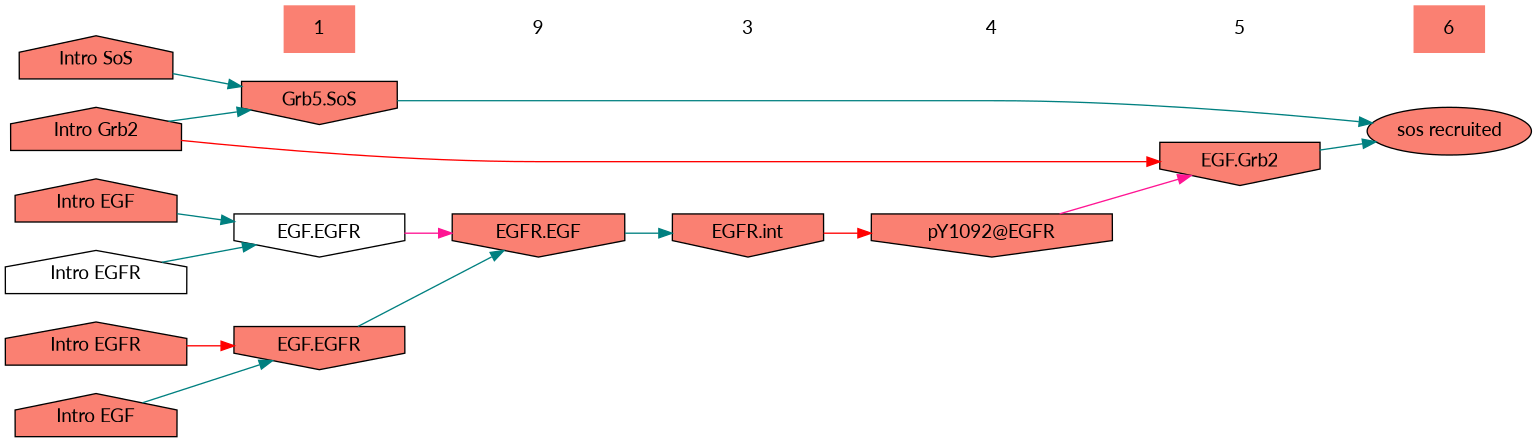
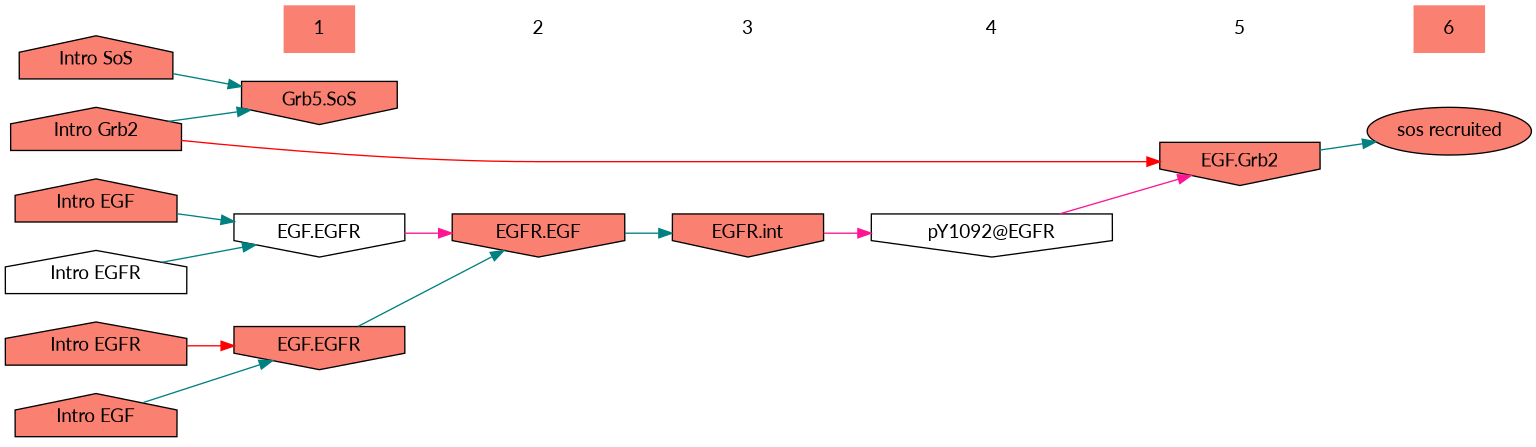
(538, 29) -> (538, 29)
(878, 101) -> none
(841, 233) -> (841, 233)
(992, 233) -> (992, 233)
